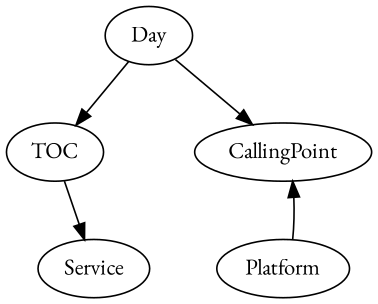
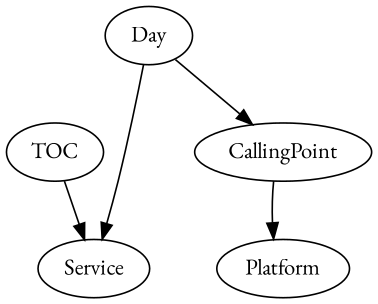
(108, 87) -> (127, 145)
(294, 218) -> (272, 202)
